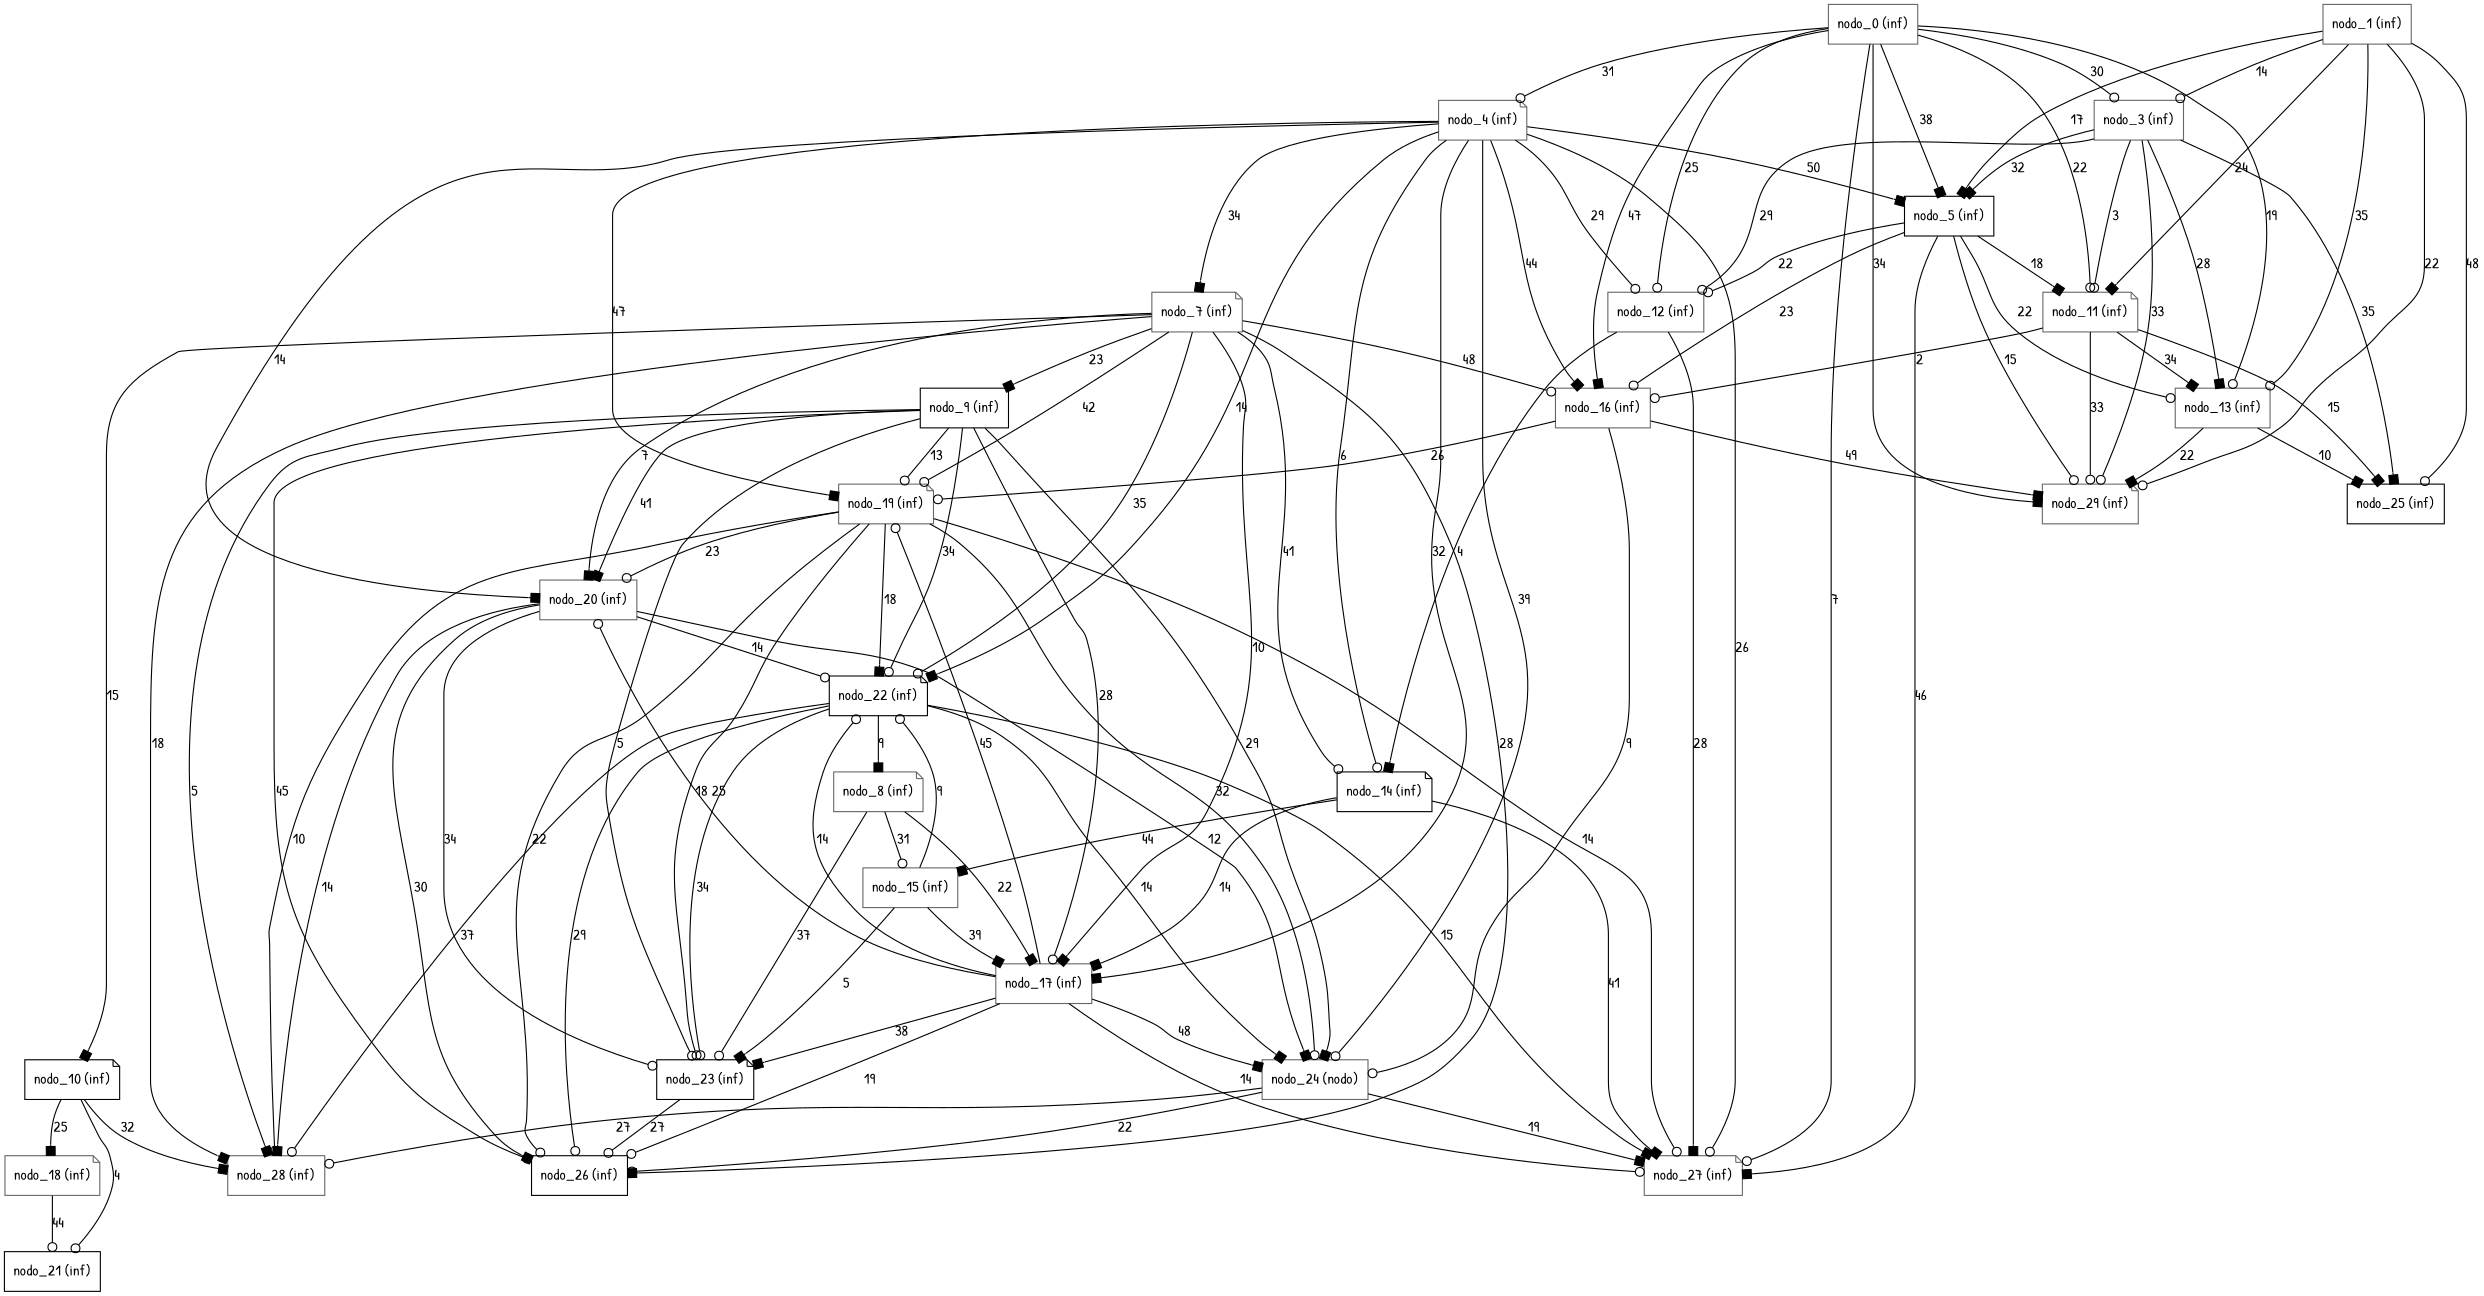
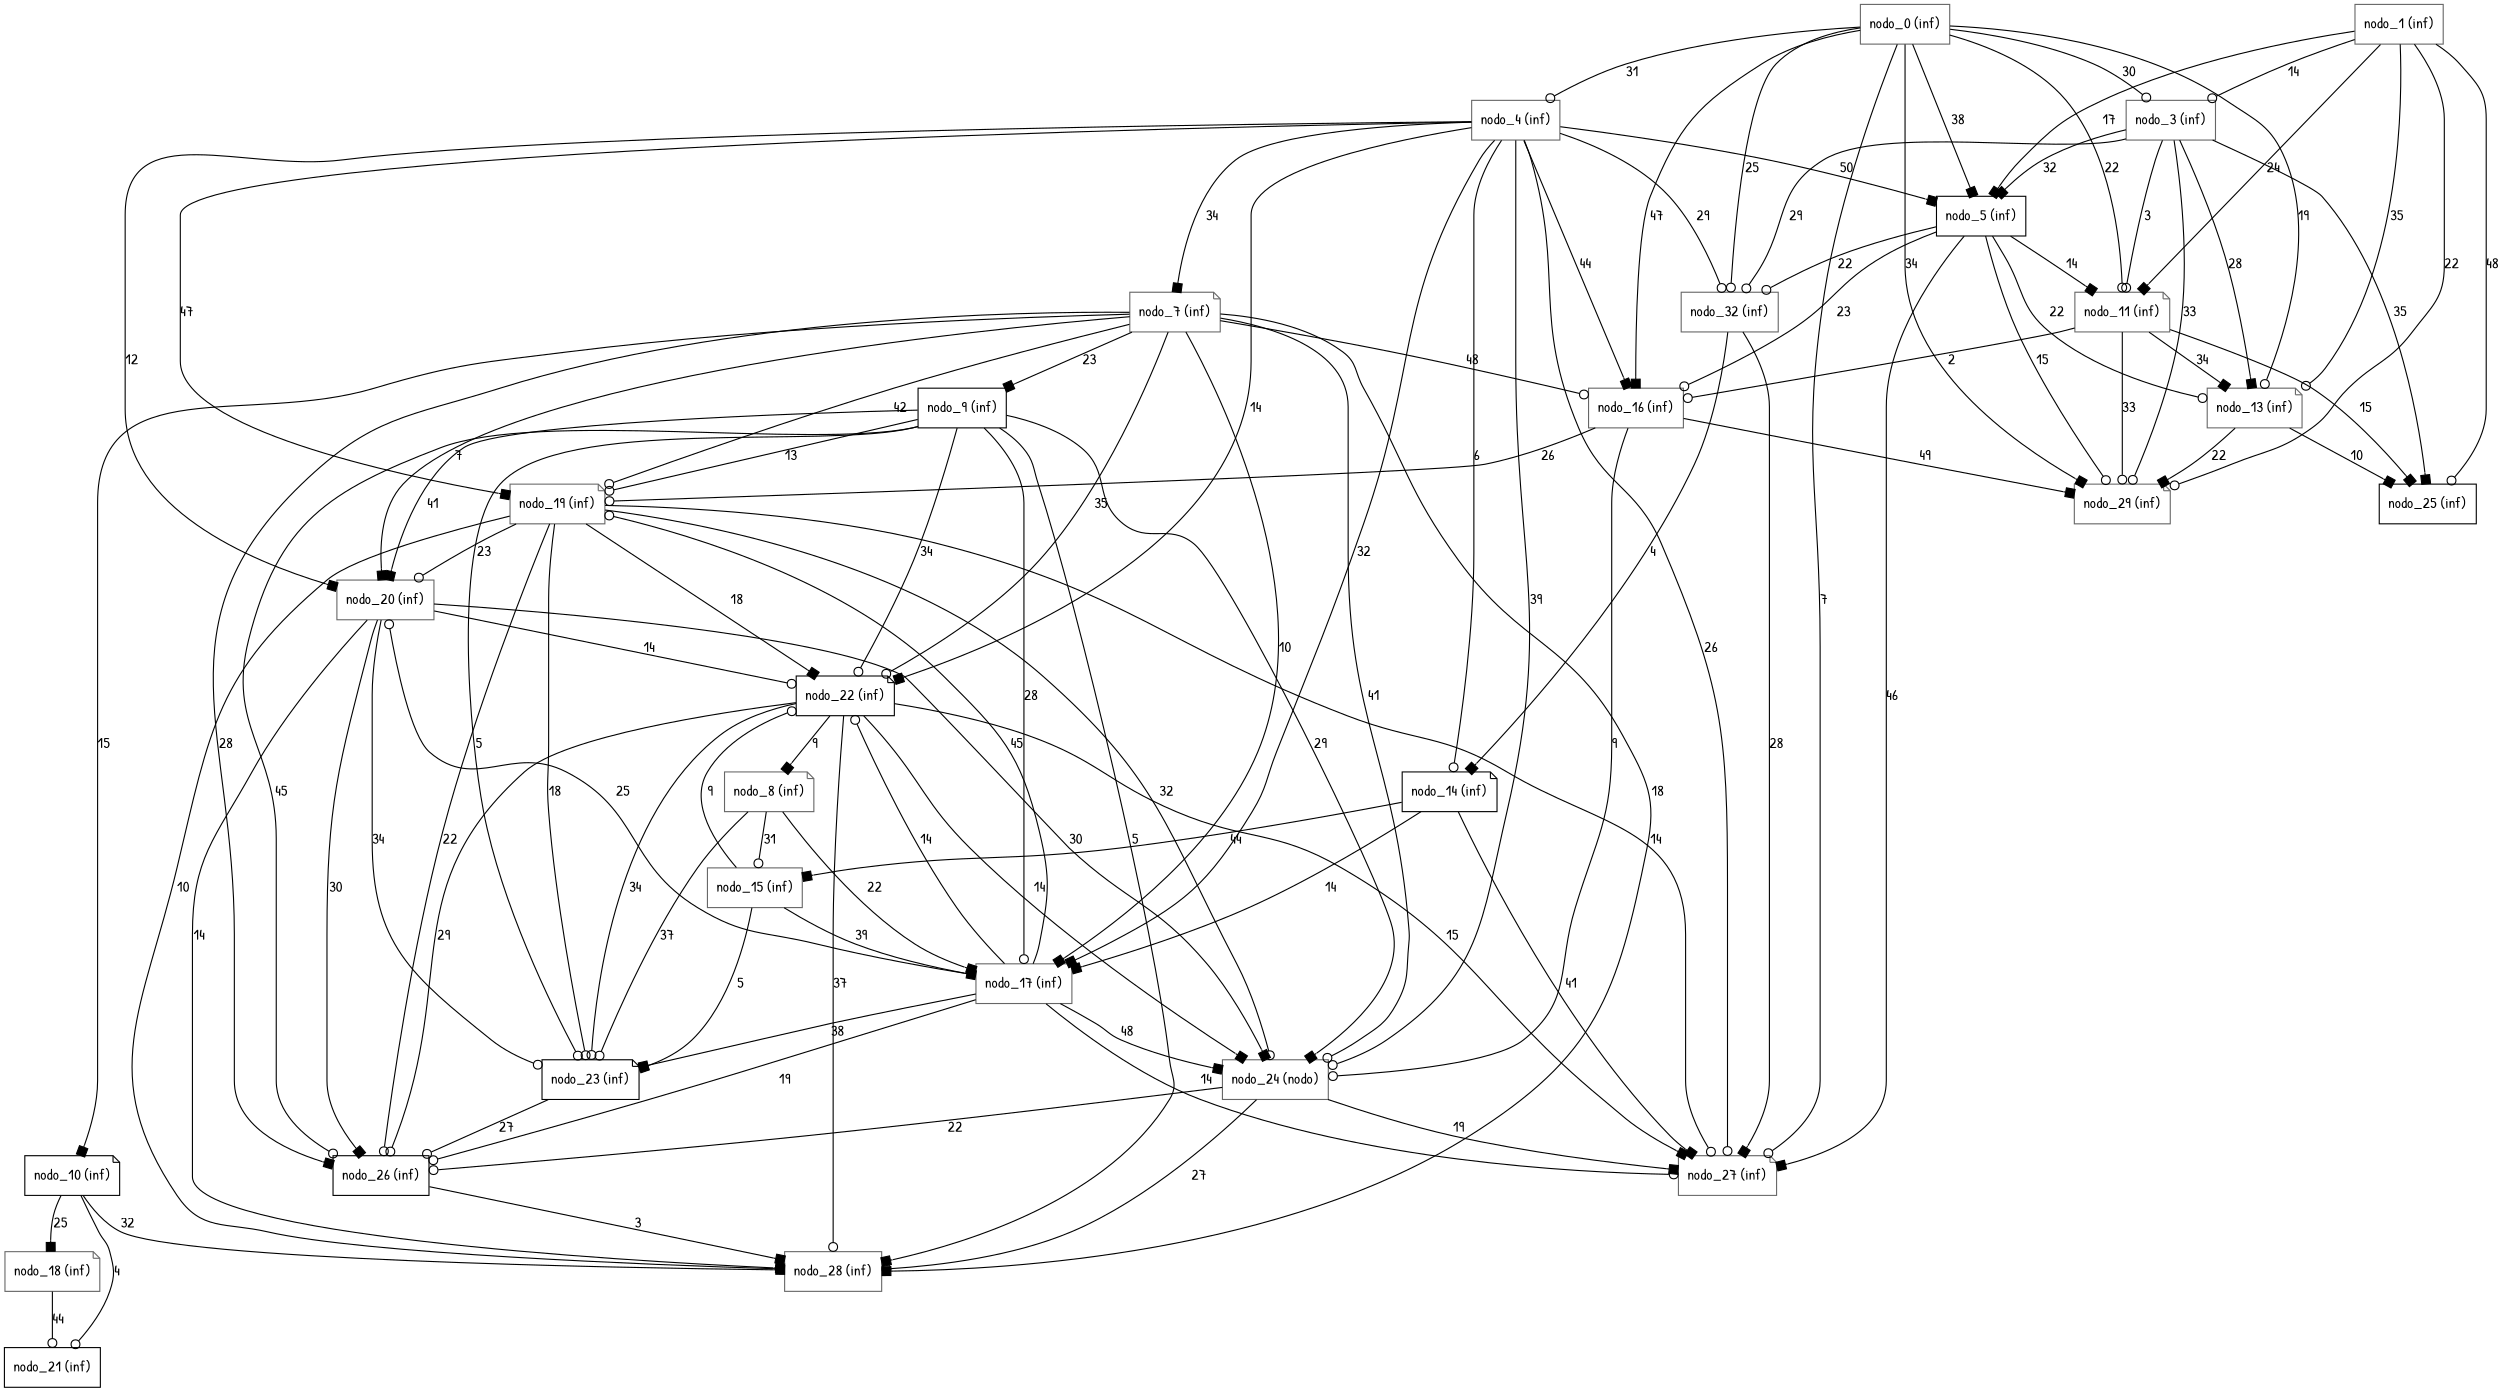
(1483, 120) -> (1516, 120)
(2037, 264) -> (2072, 264)
(1656, 312) -> (1730, 312)
(280, 360) -> (132, 360)
(2223, 408) -> (2255, 408)
(1282, 549) -> (1357, 667)
(1215, 840) -> (1076, 840)
none -> (601, 1222)
